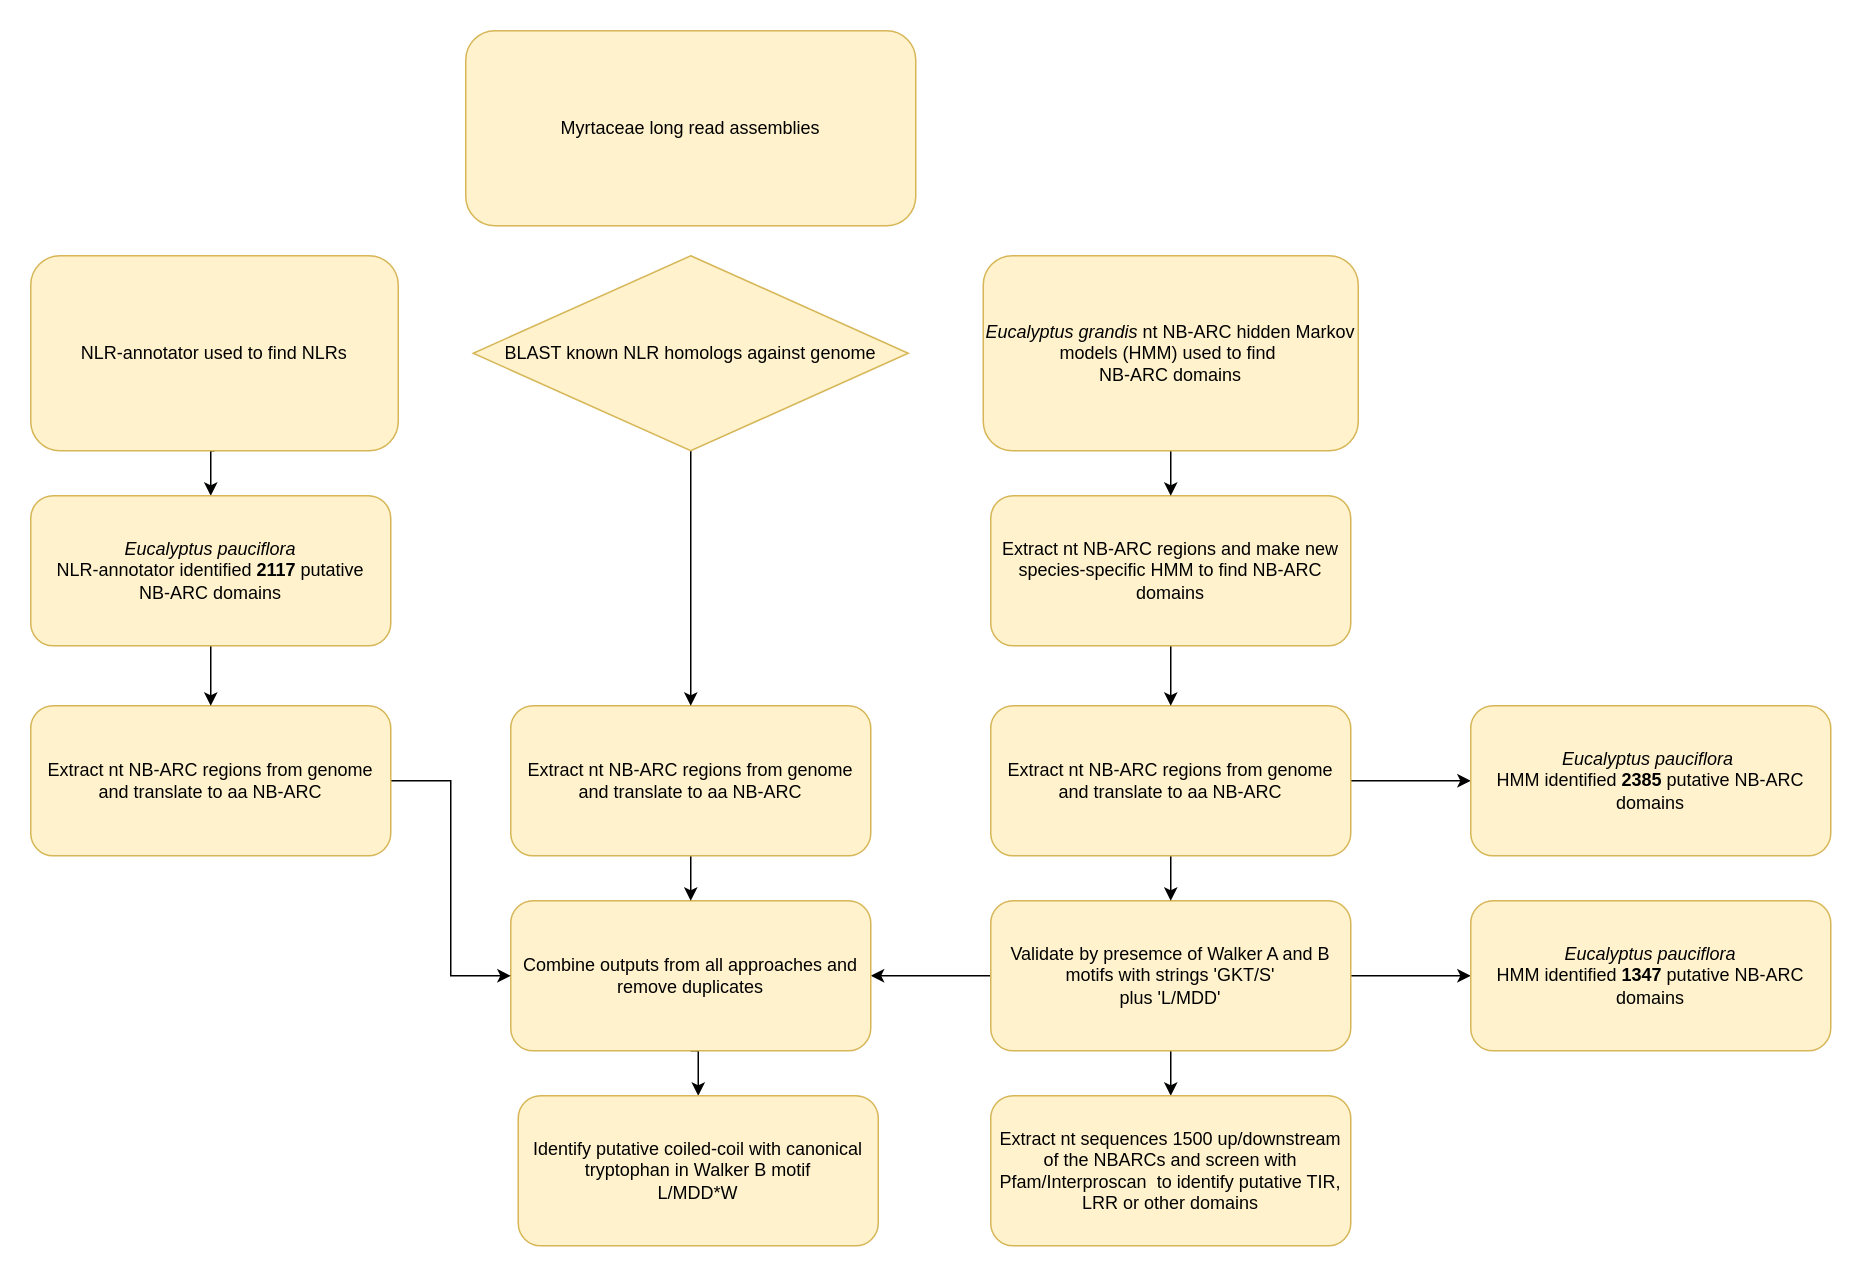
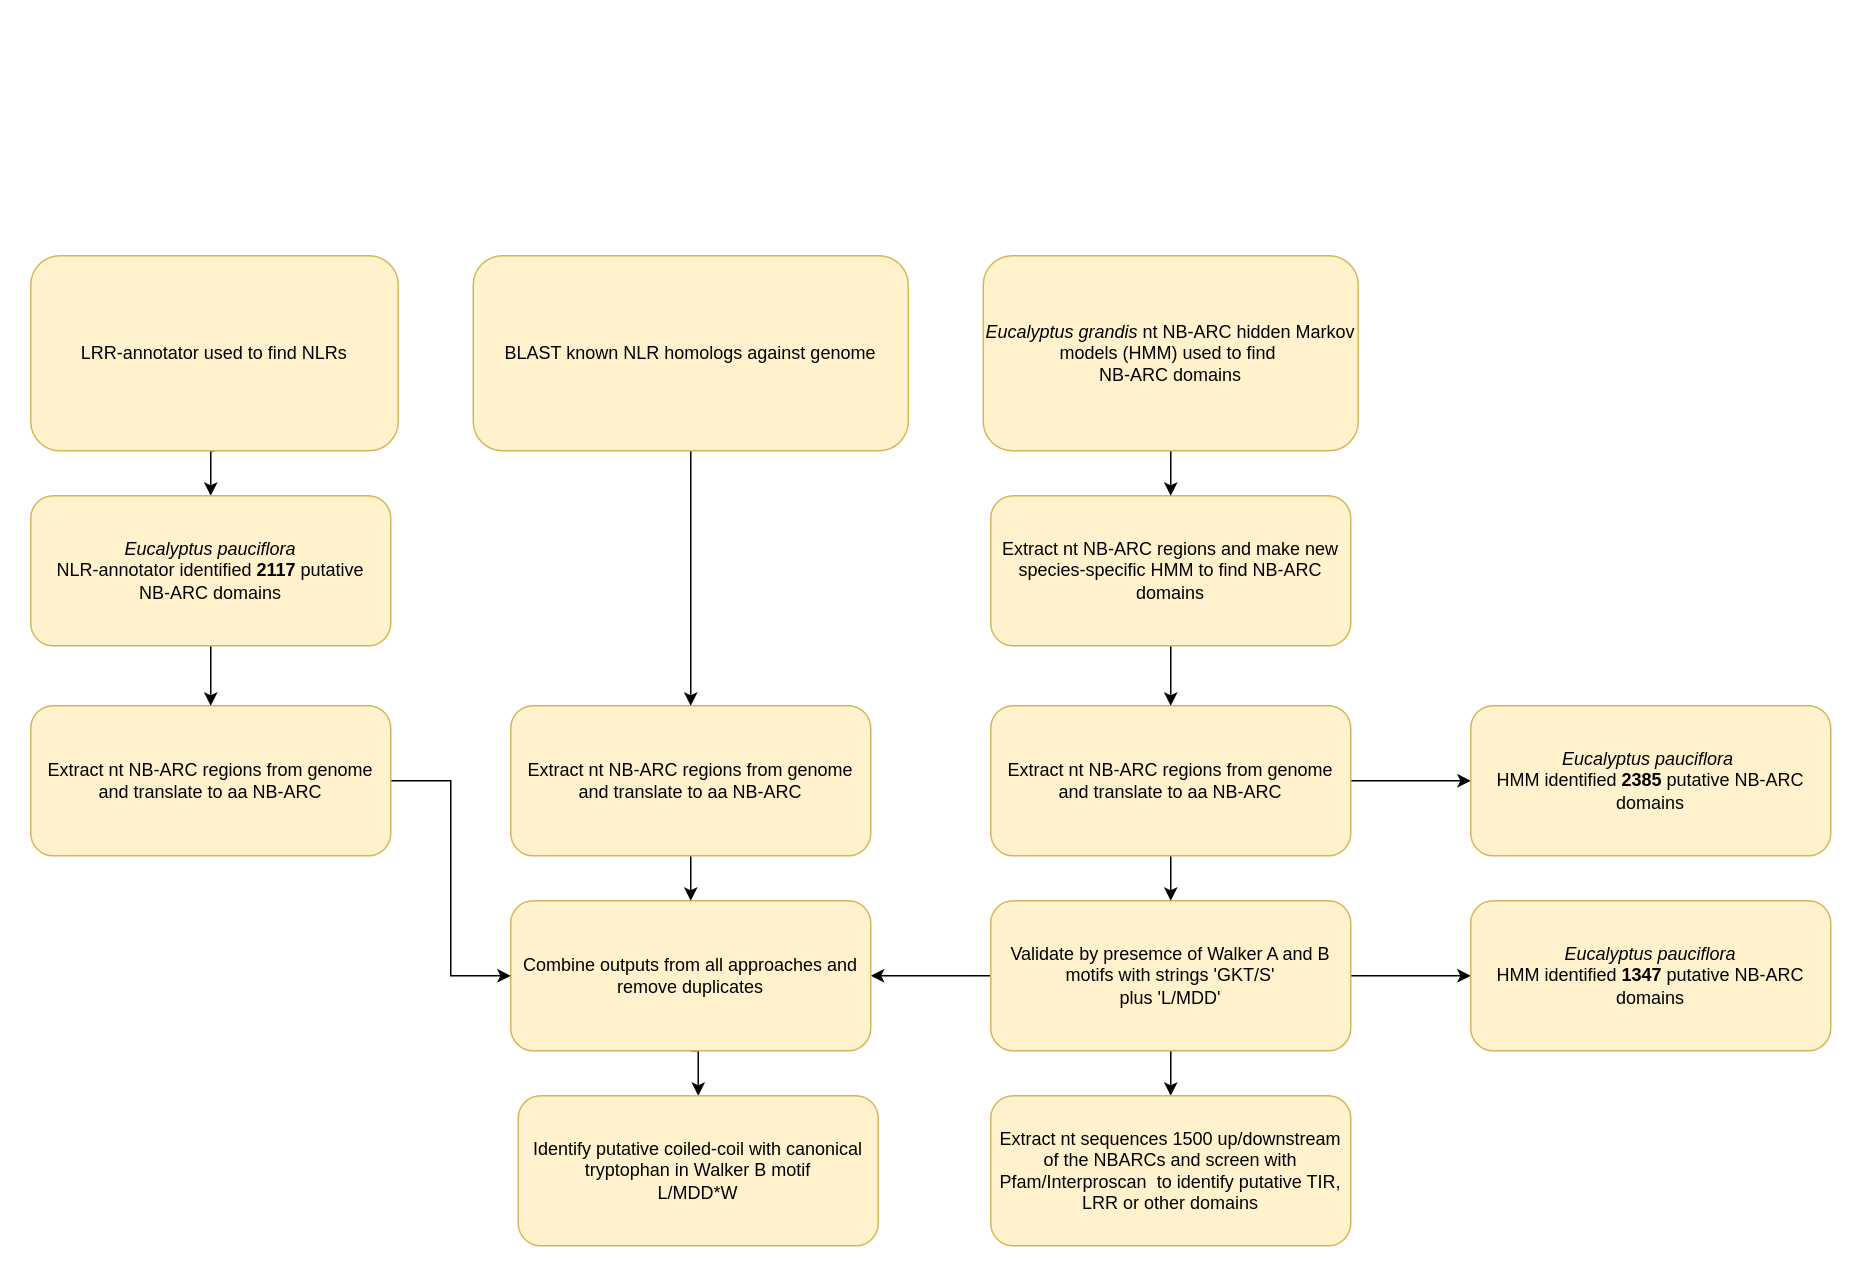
(691, 128) -> none
(215, 353) -> (215, 353)
(691, 353) -> (691, 353)
